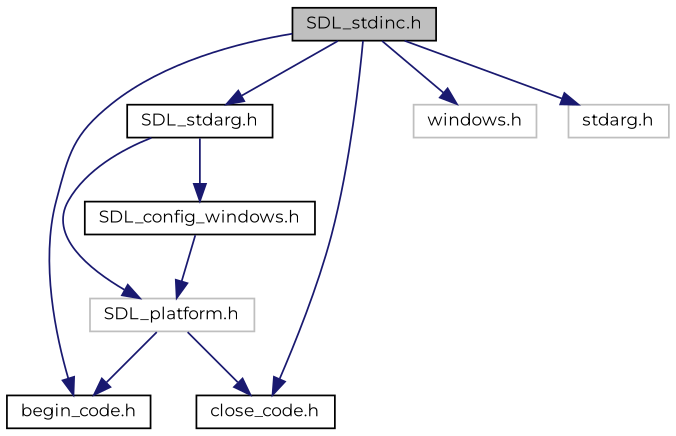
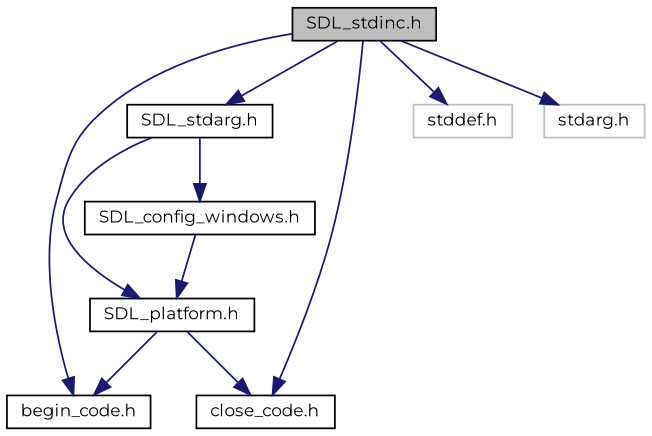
(475, 121) -> (463, 121)
(172, 315) -> (172, 315)
